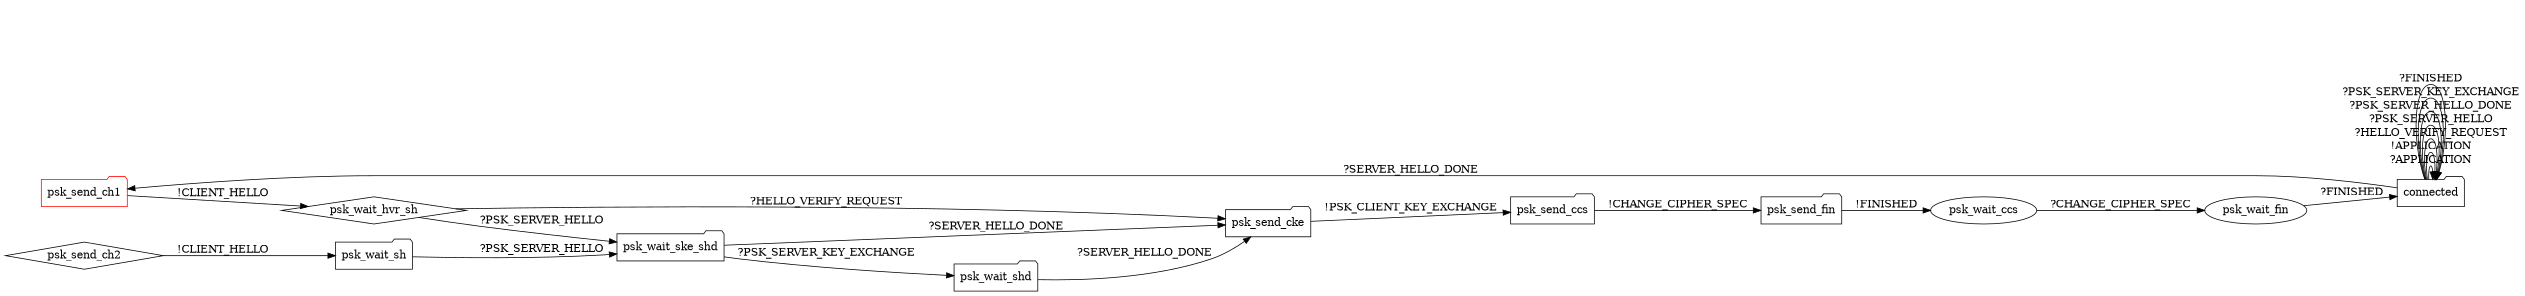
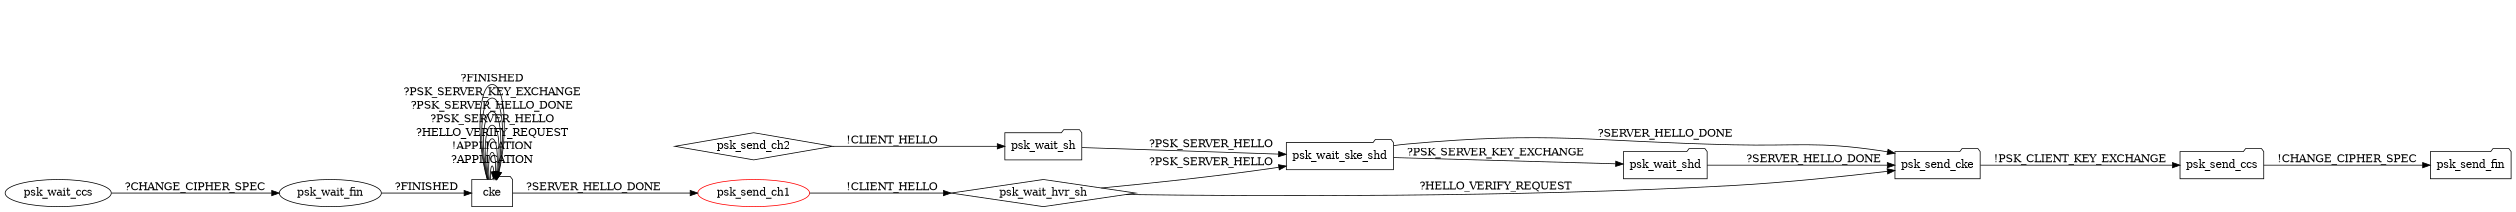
(84, 193) -> (754, 193)
(2431, 193) -> (492, 193)
(1882, 210) -> none
